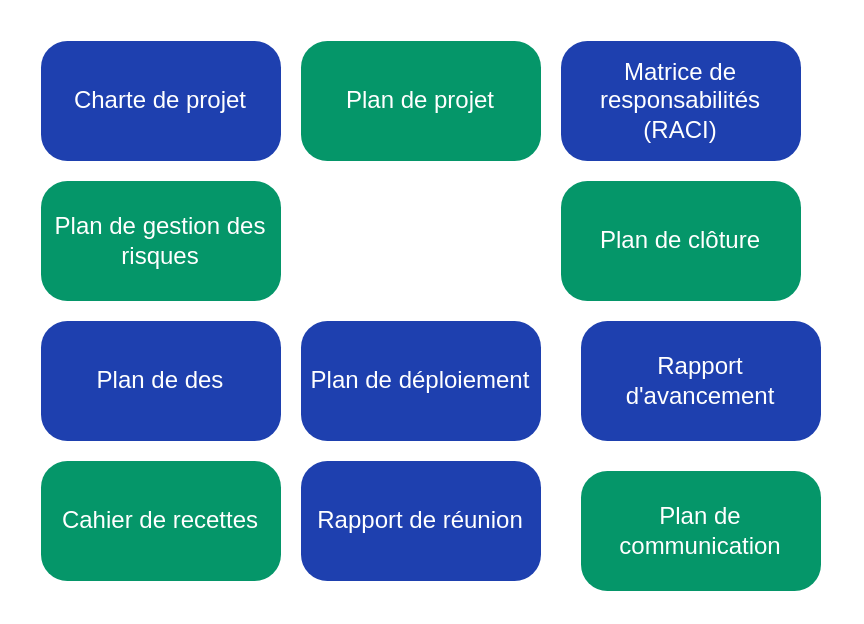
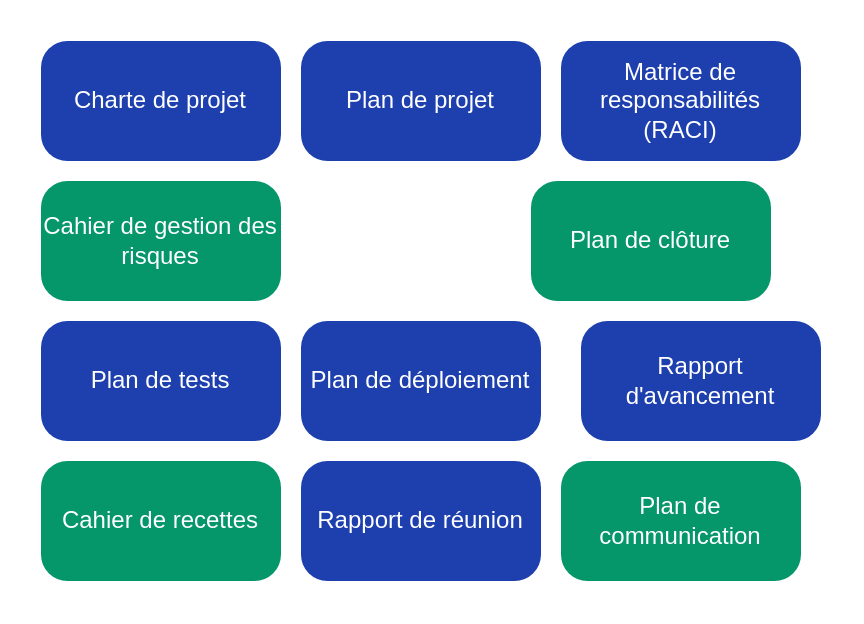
(421, 101) -> (421, 101)
(161, 241) -> (161, 241)
(681, 241) -> (651, 241)
(161, 381) -> (161, 381)
(701, 531) -> (681, 521)
